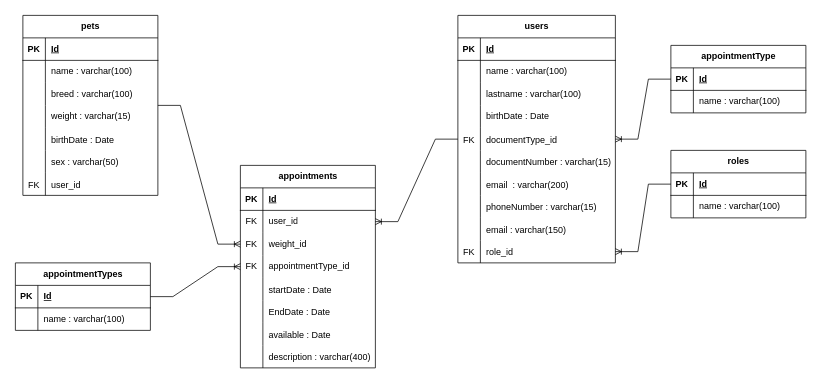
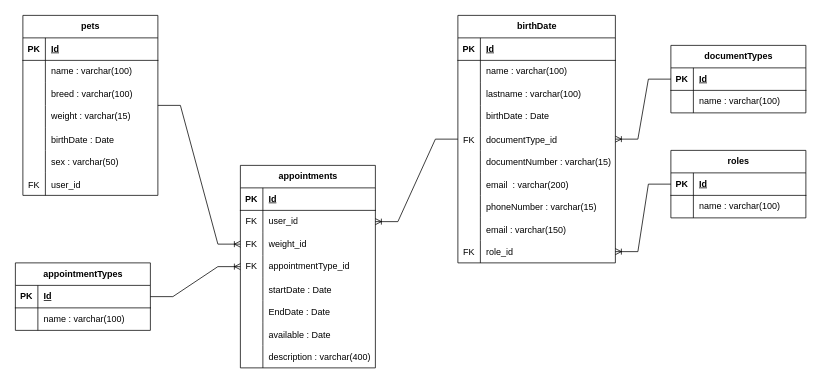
(537, 27) -> (537, 27)
(739, 57) -> (739, 57)
